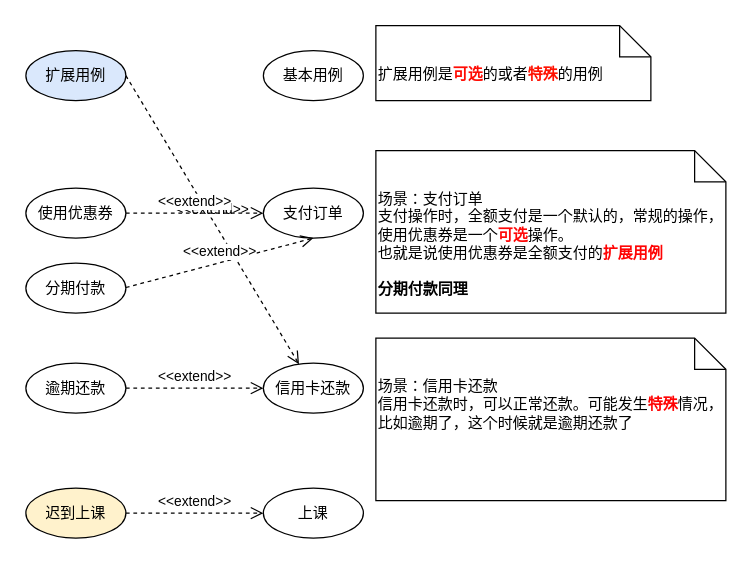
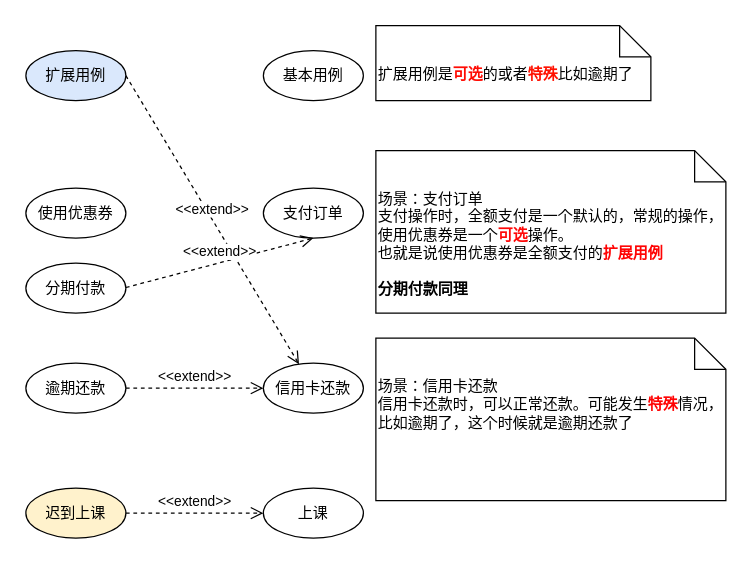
(491, 75) -> (506, 75)
(158, 213) -> none
